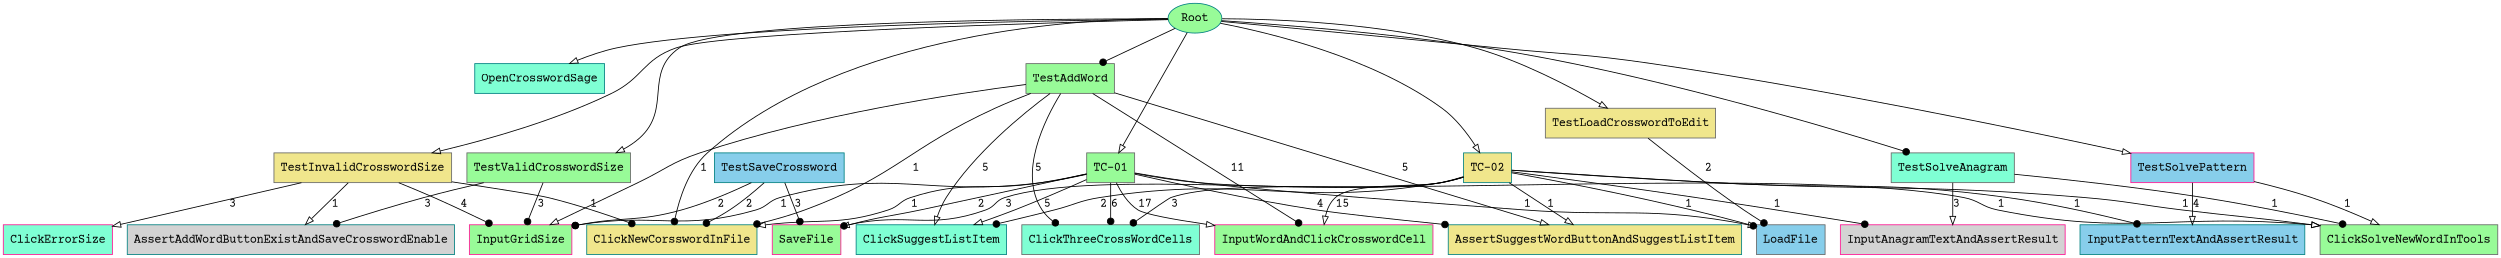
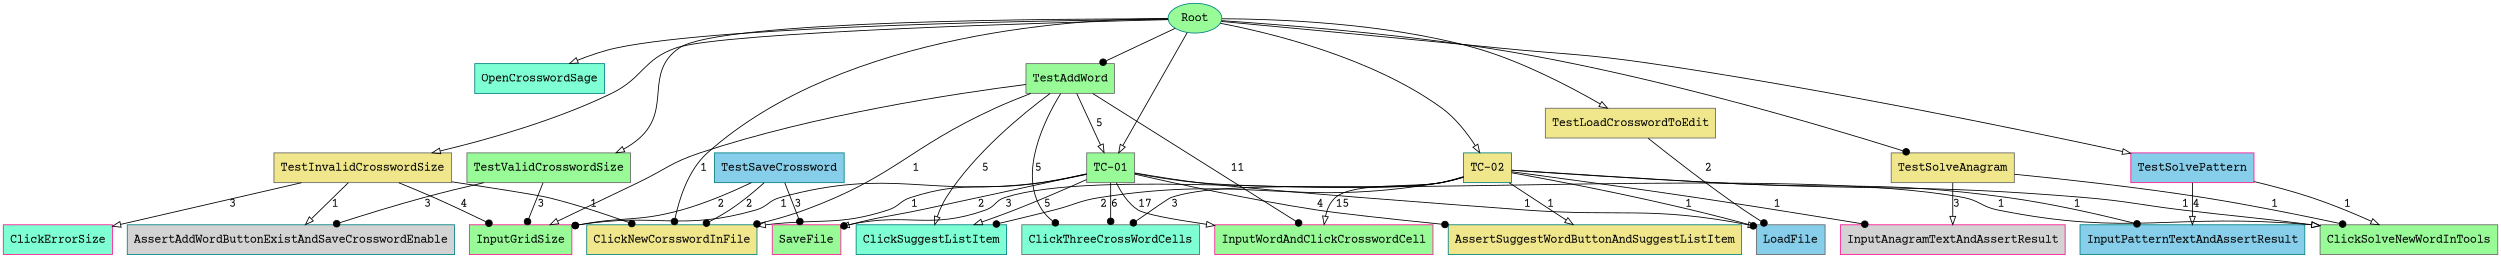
(1327, 158) -> (1089, 119)
(1953, 168) -> (1953, 168)
